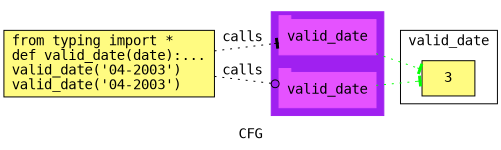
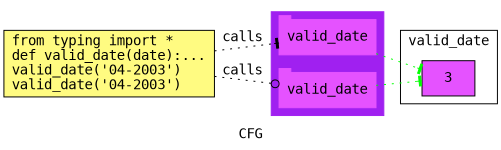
(448, 78) -> (448, 78)
